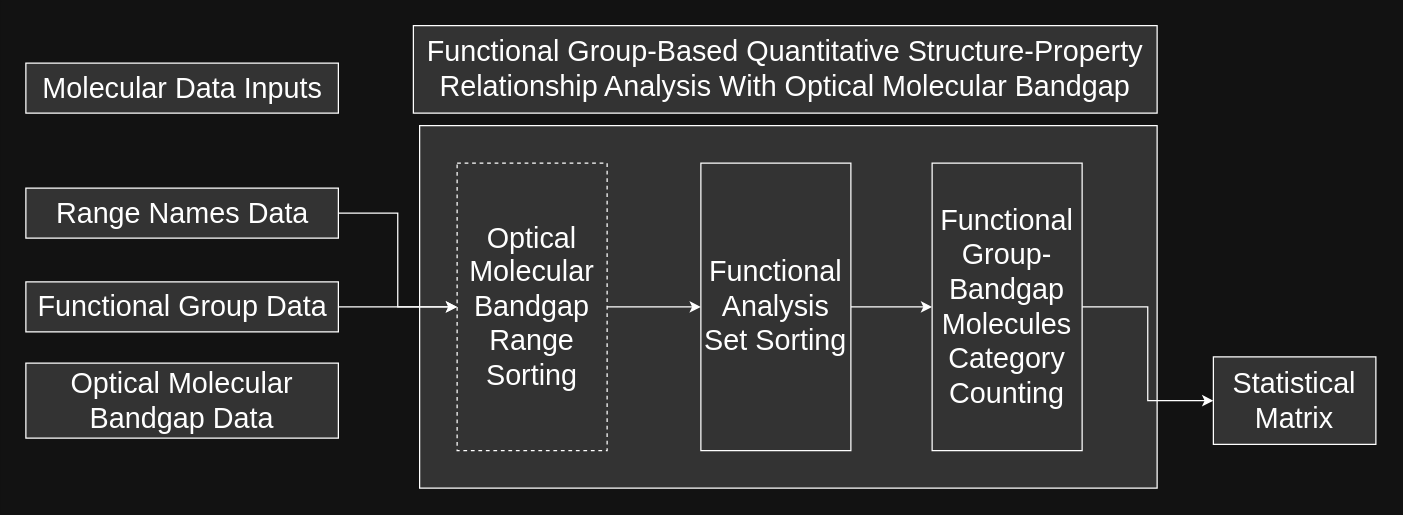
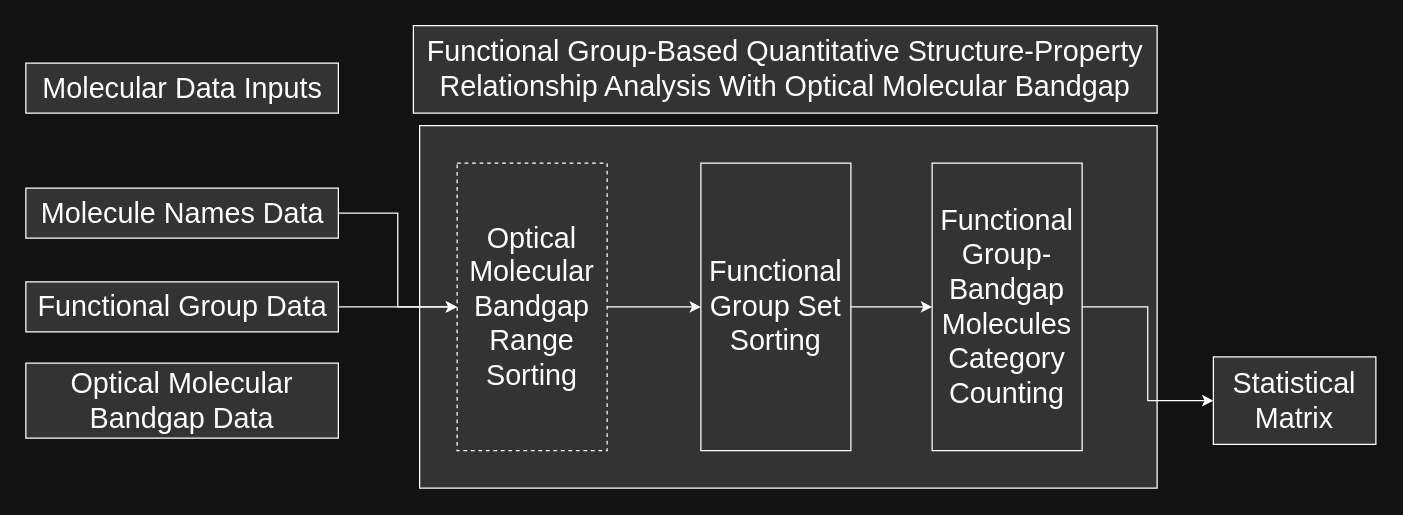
(183, 213) -> (183, 213)
(776, 307) -> (776, 307)
